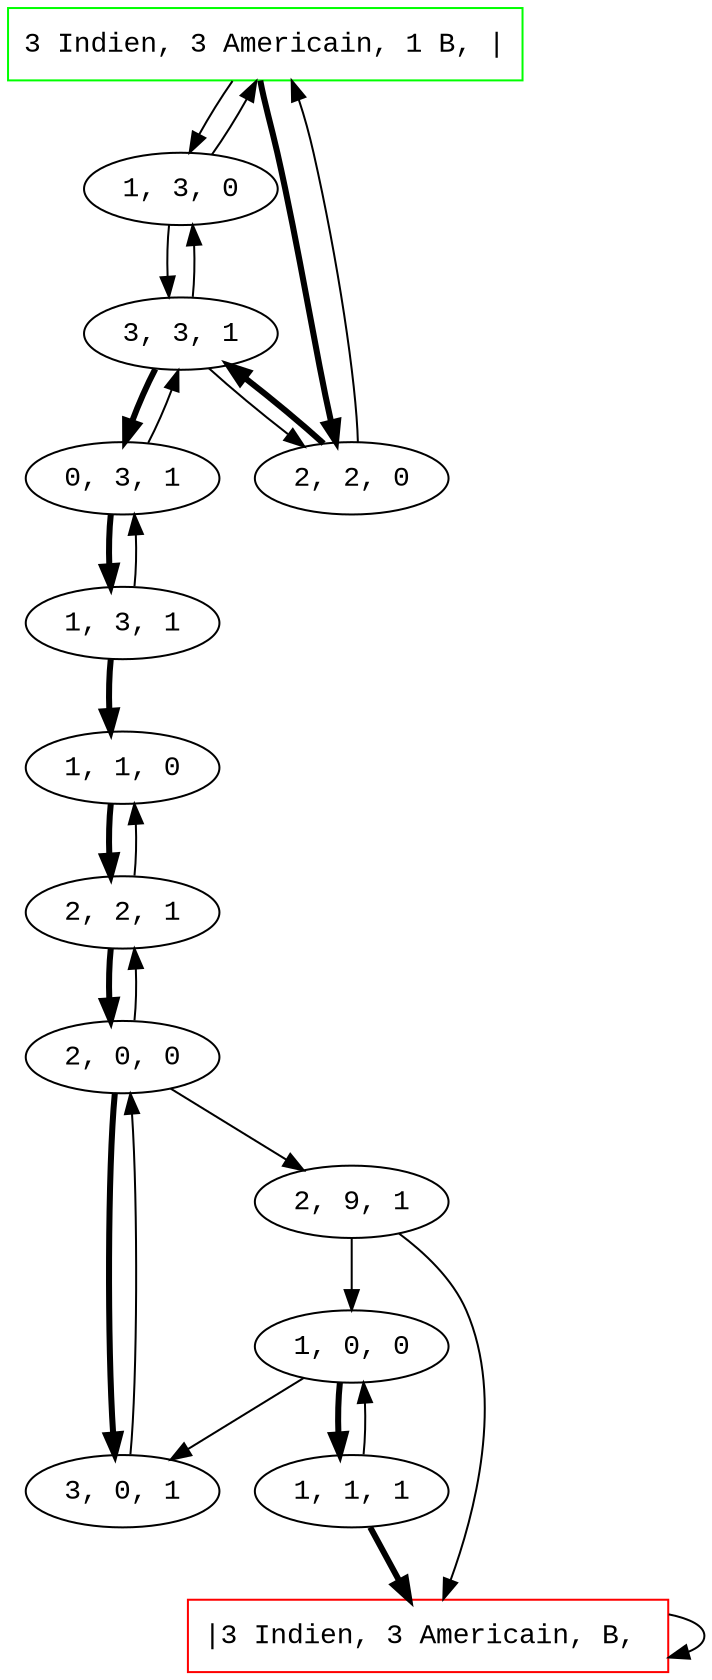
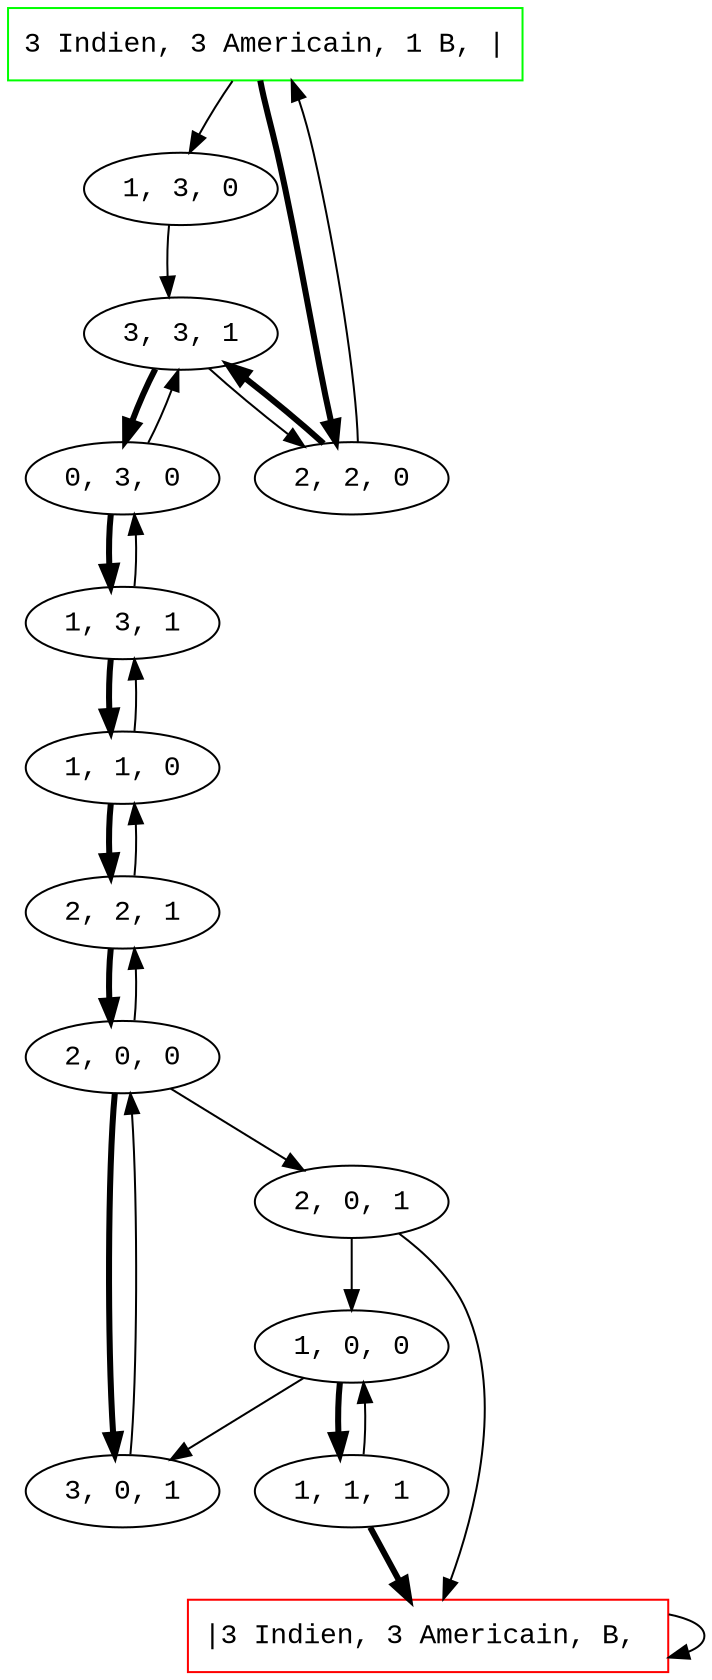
(230, 127) -> none
(194, 271) -> none
(123, 478) -> (123, 478)
none -> (136, 705)
(352, 1202) -> (352, 1202)
